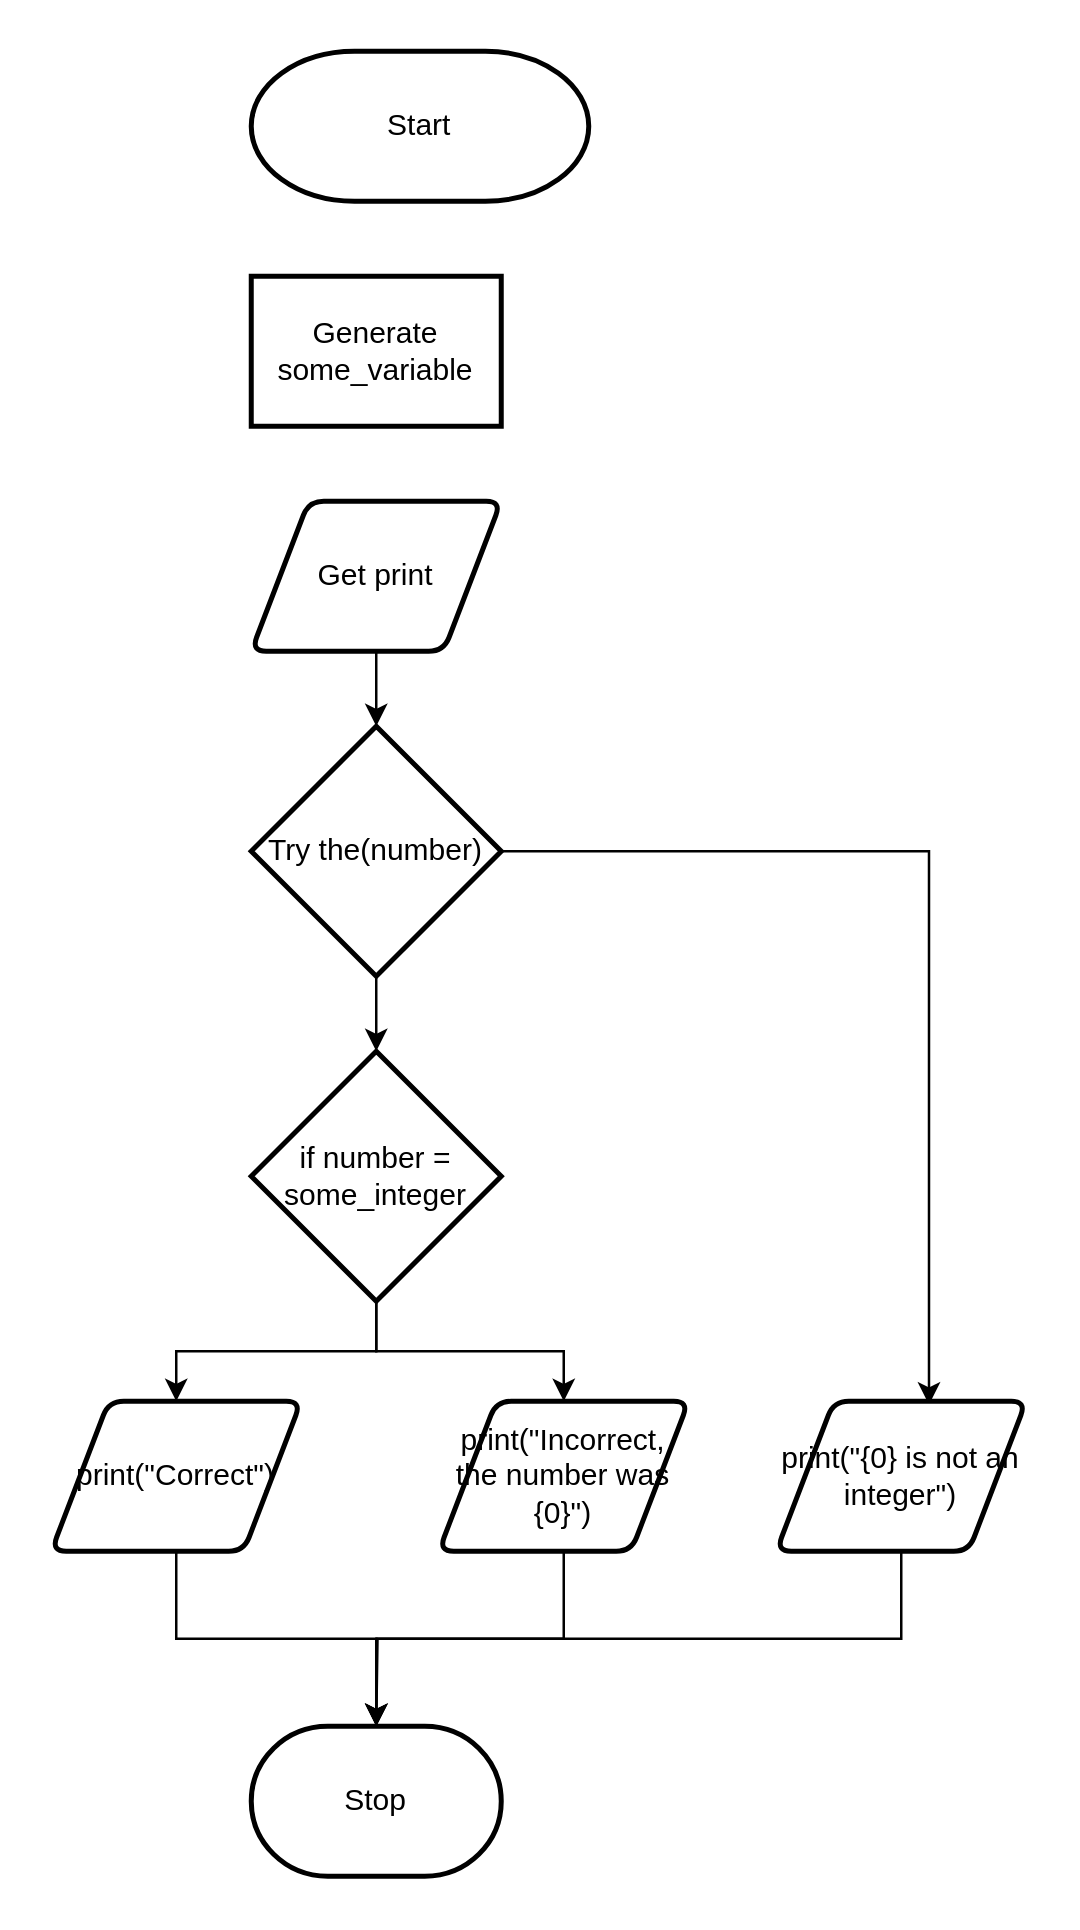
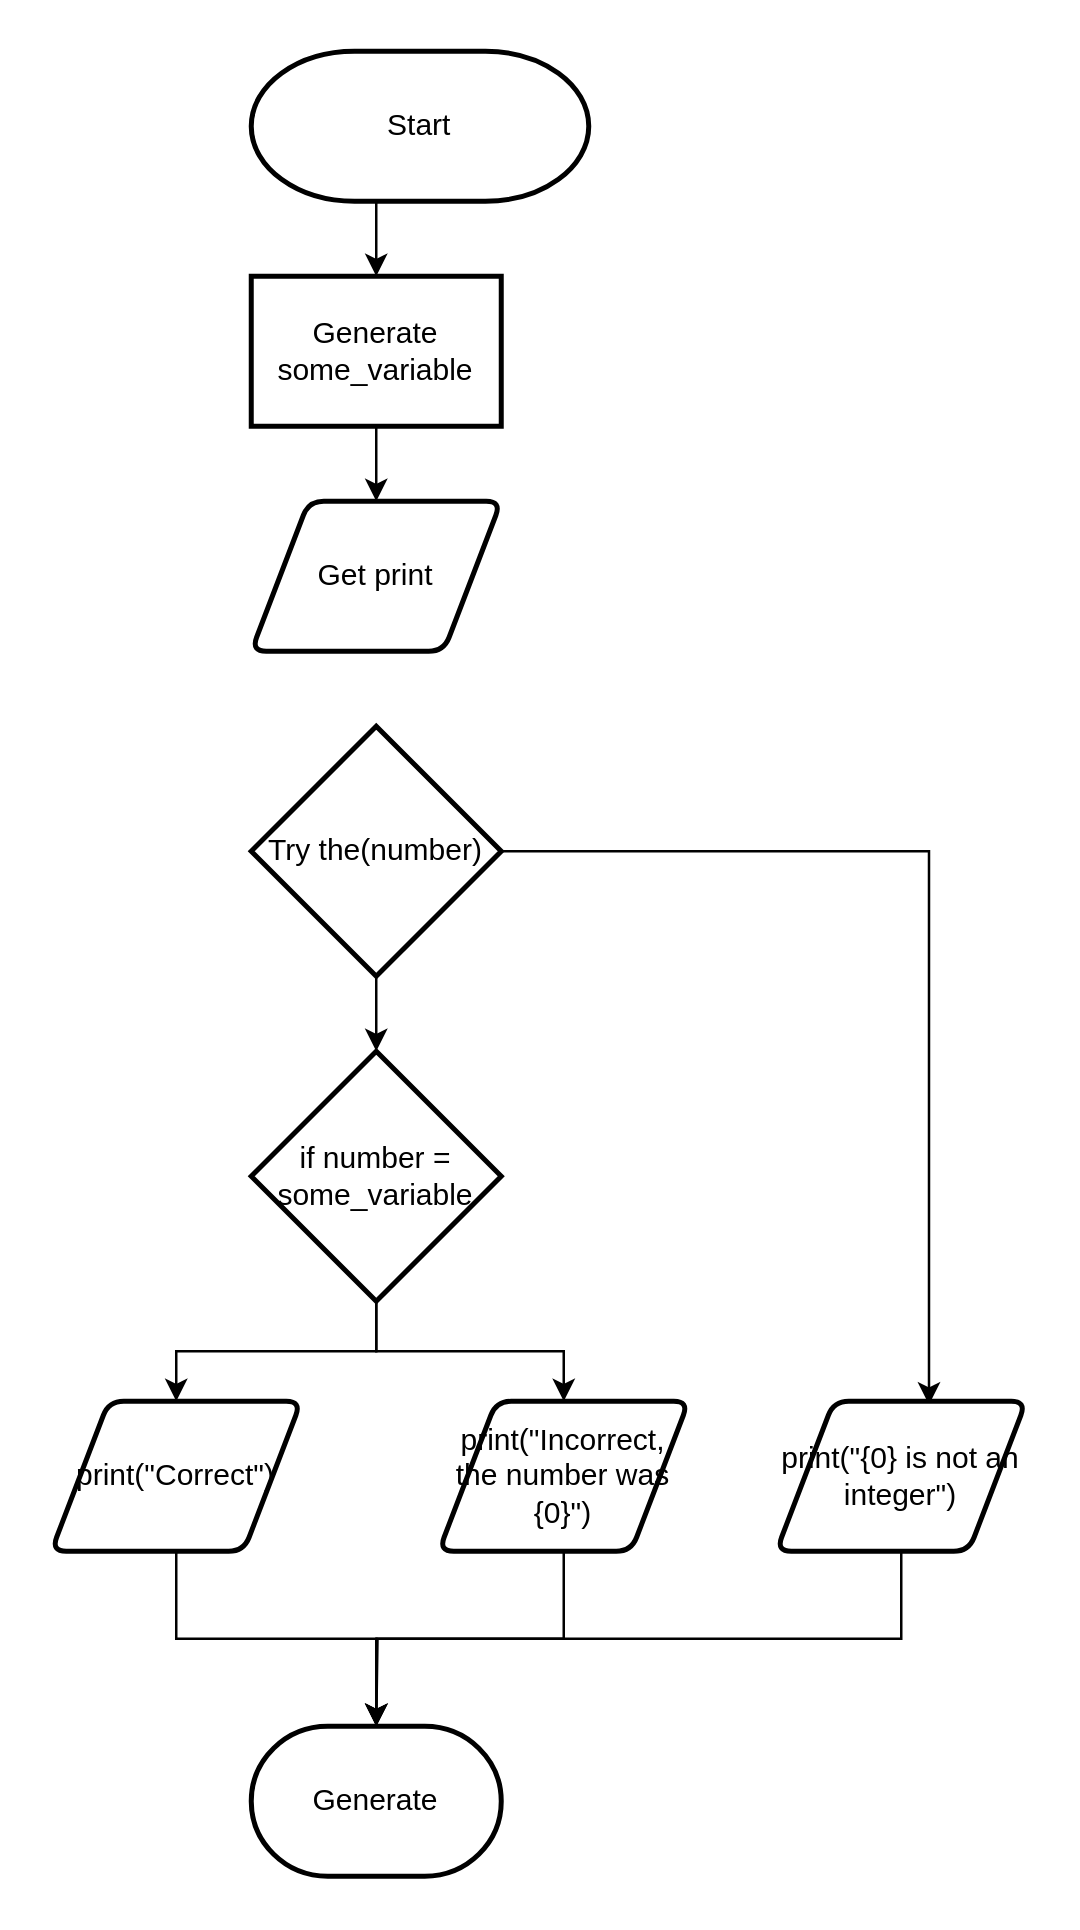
none -> (376, 231)
none -> (376, 456)
(376, 681) -> none
(376, 1176) -> (376, 1176)
(376, 1801) -> (376, 1801)
